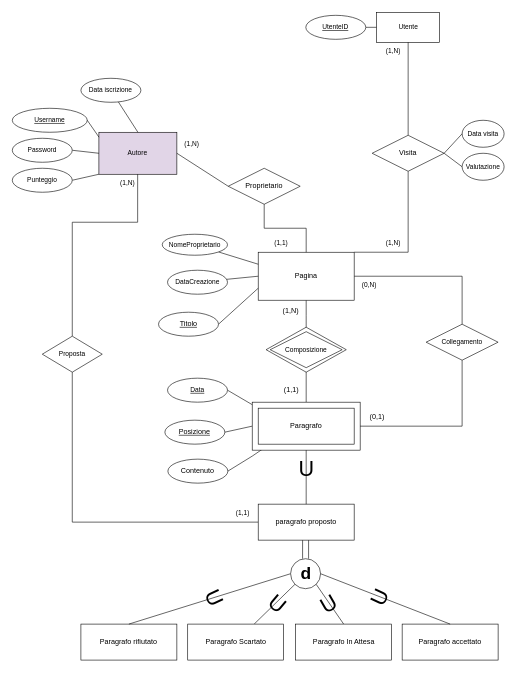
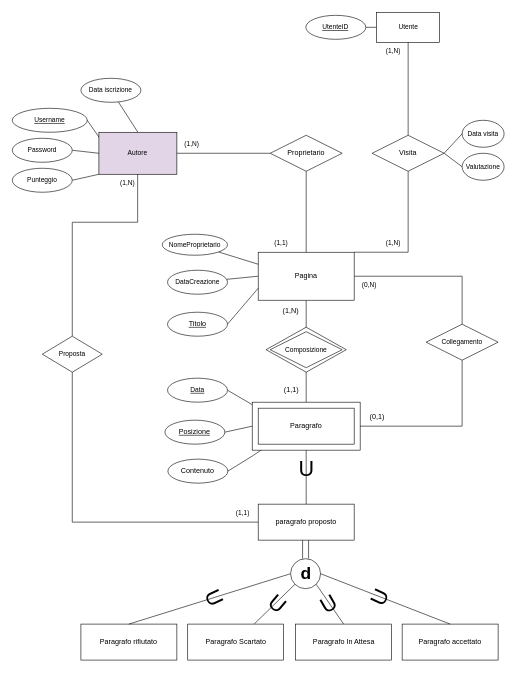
(264, 186) -> (306, 153)
(189, 324) -> (198, 324)
